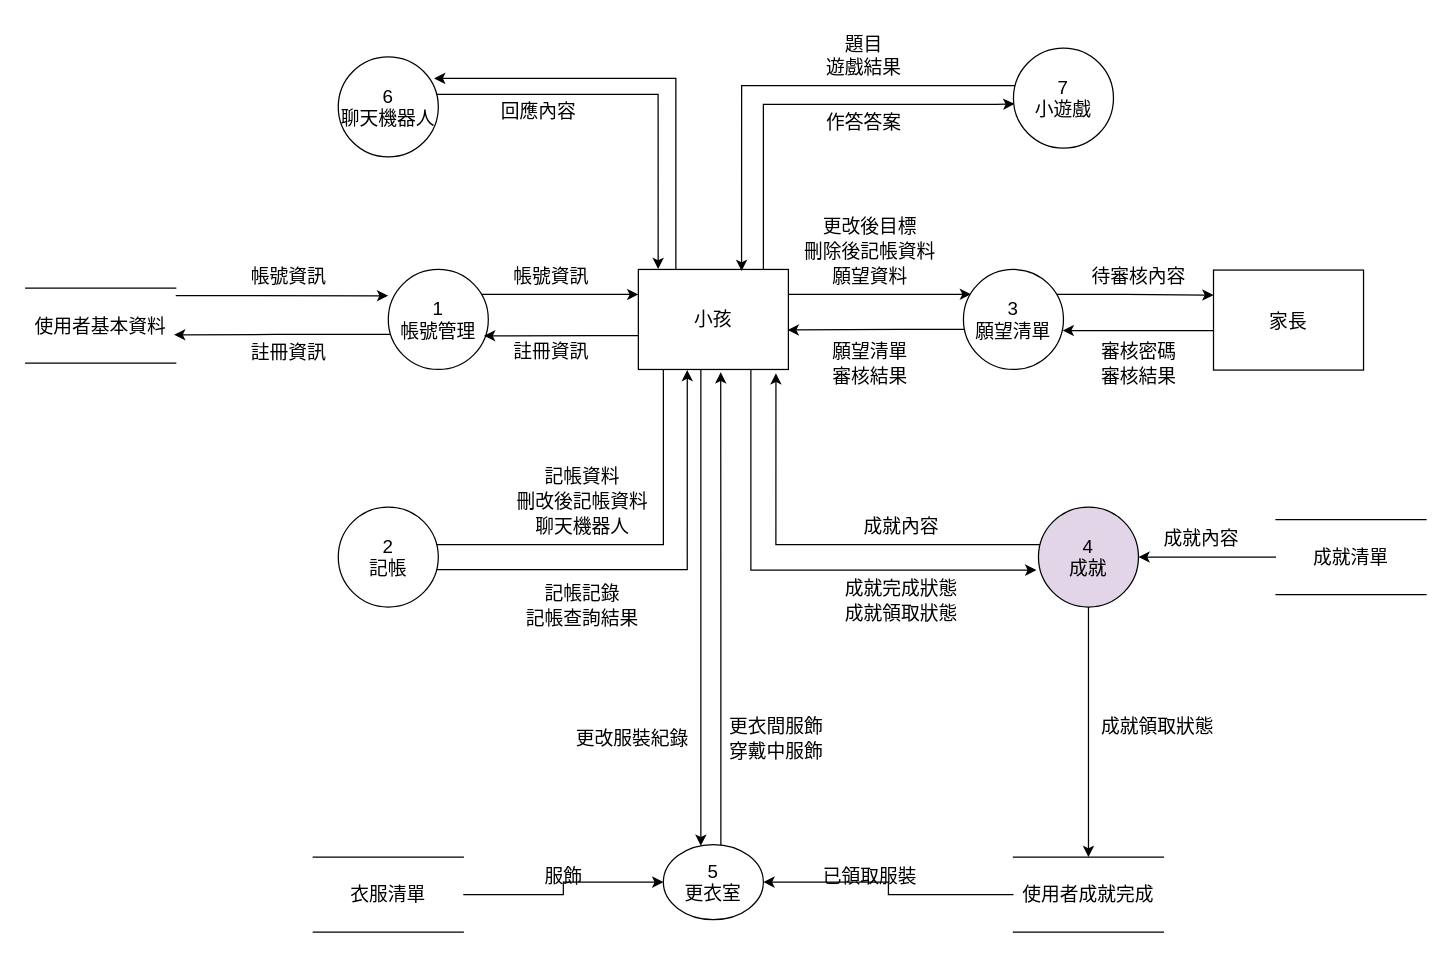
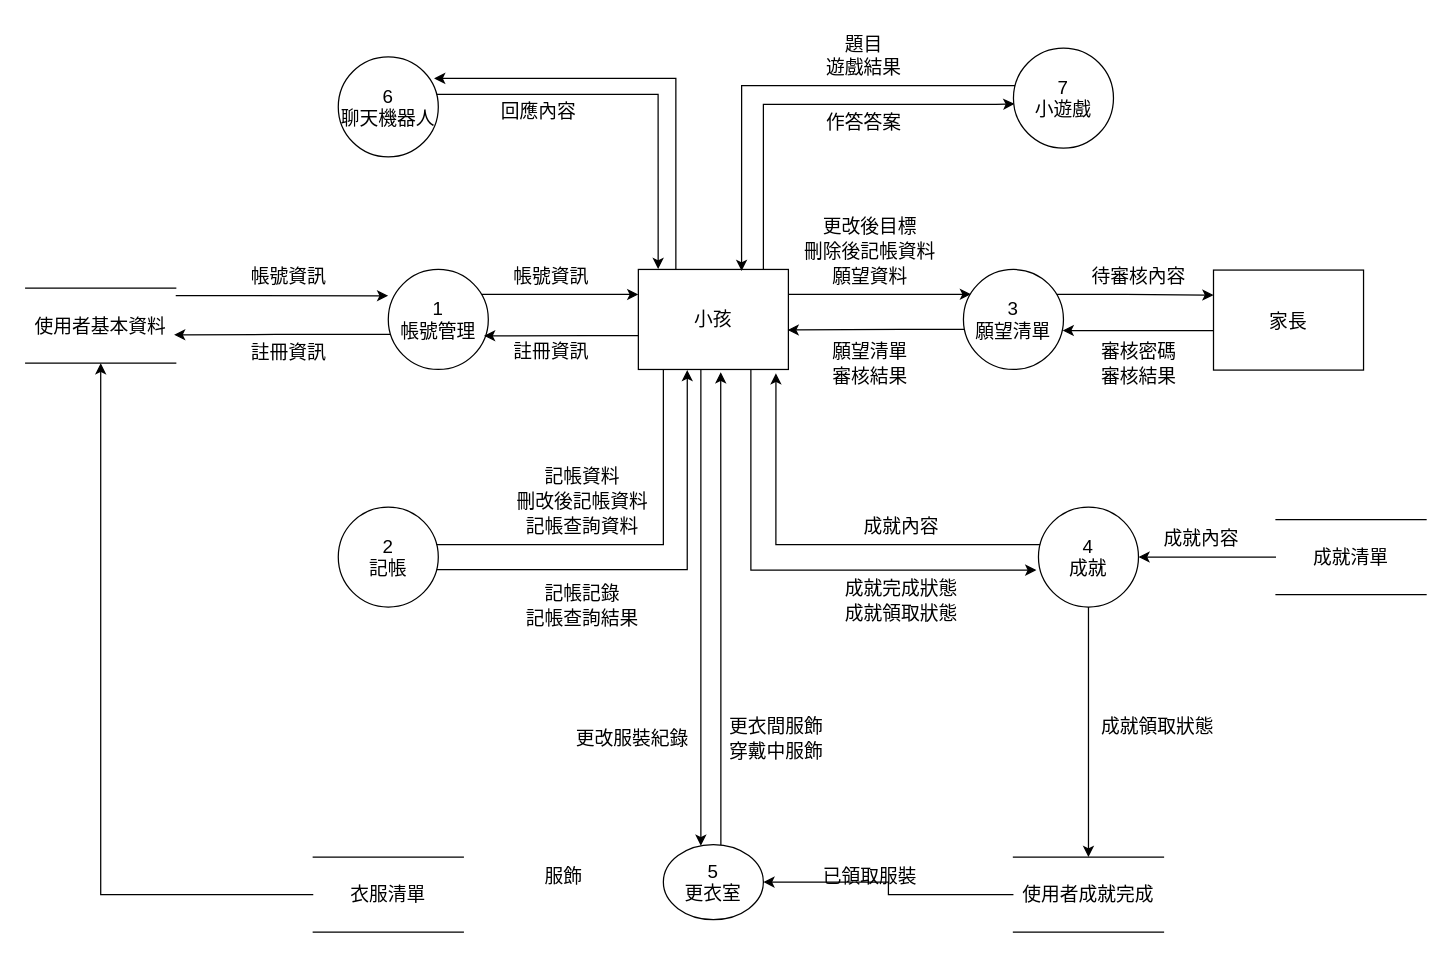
(583, 526) -> (583, 526)
(1088, 557) -> (1088, 557)
(563, 891) -> (101, 739)
